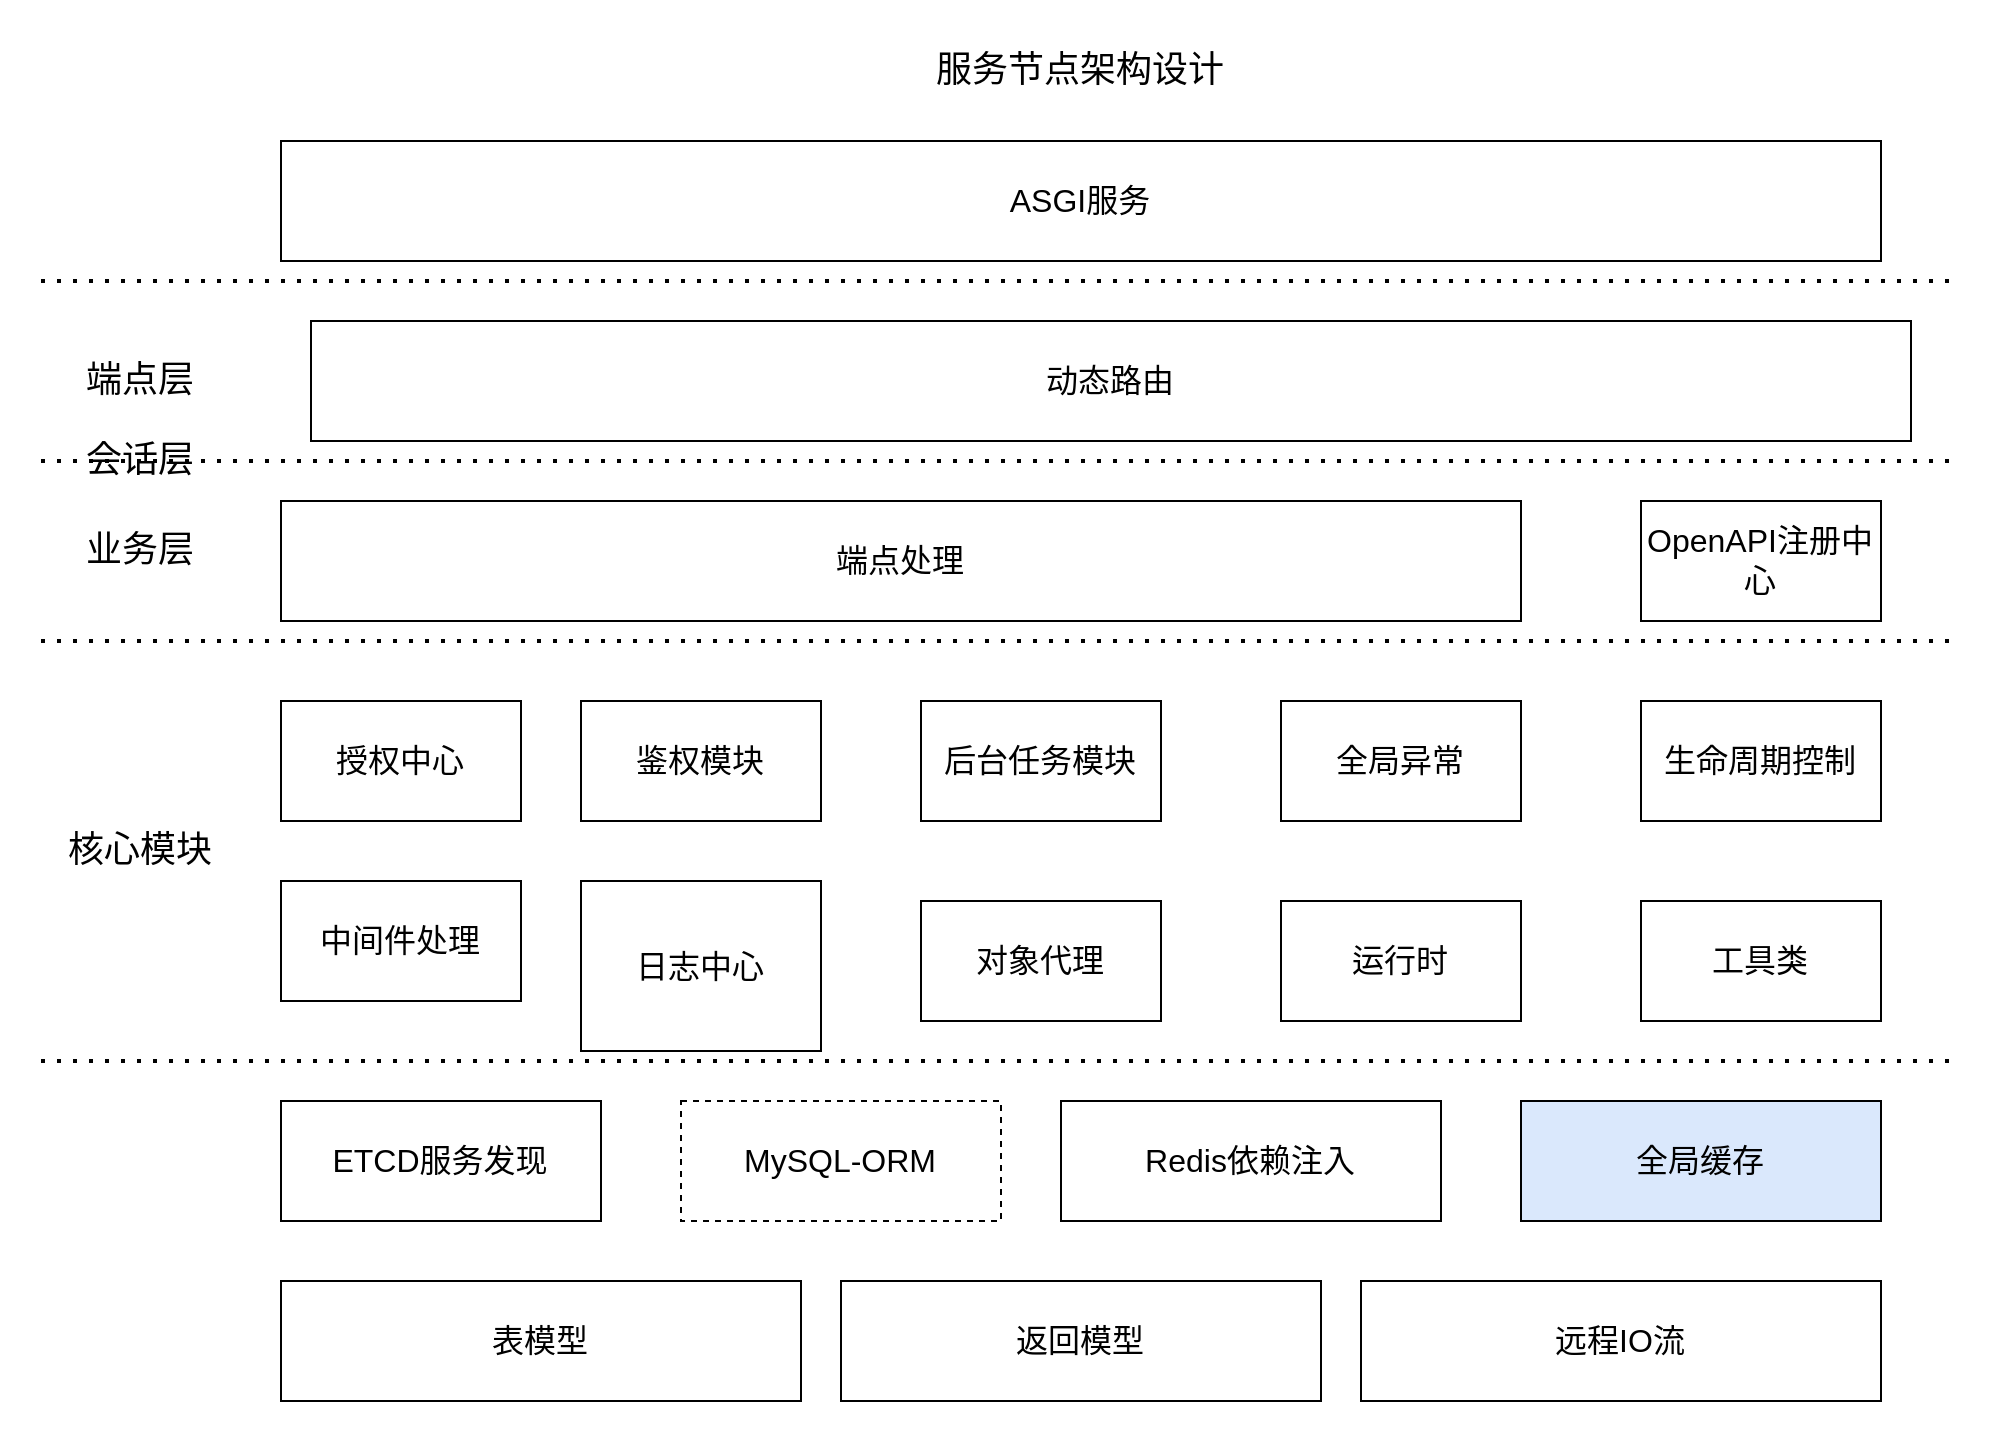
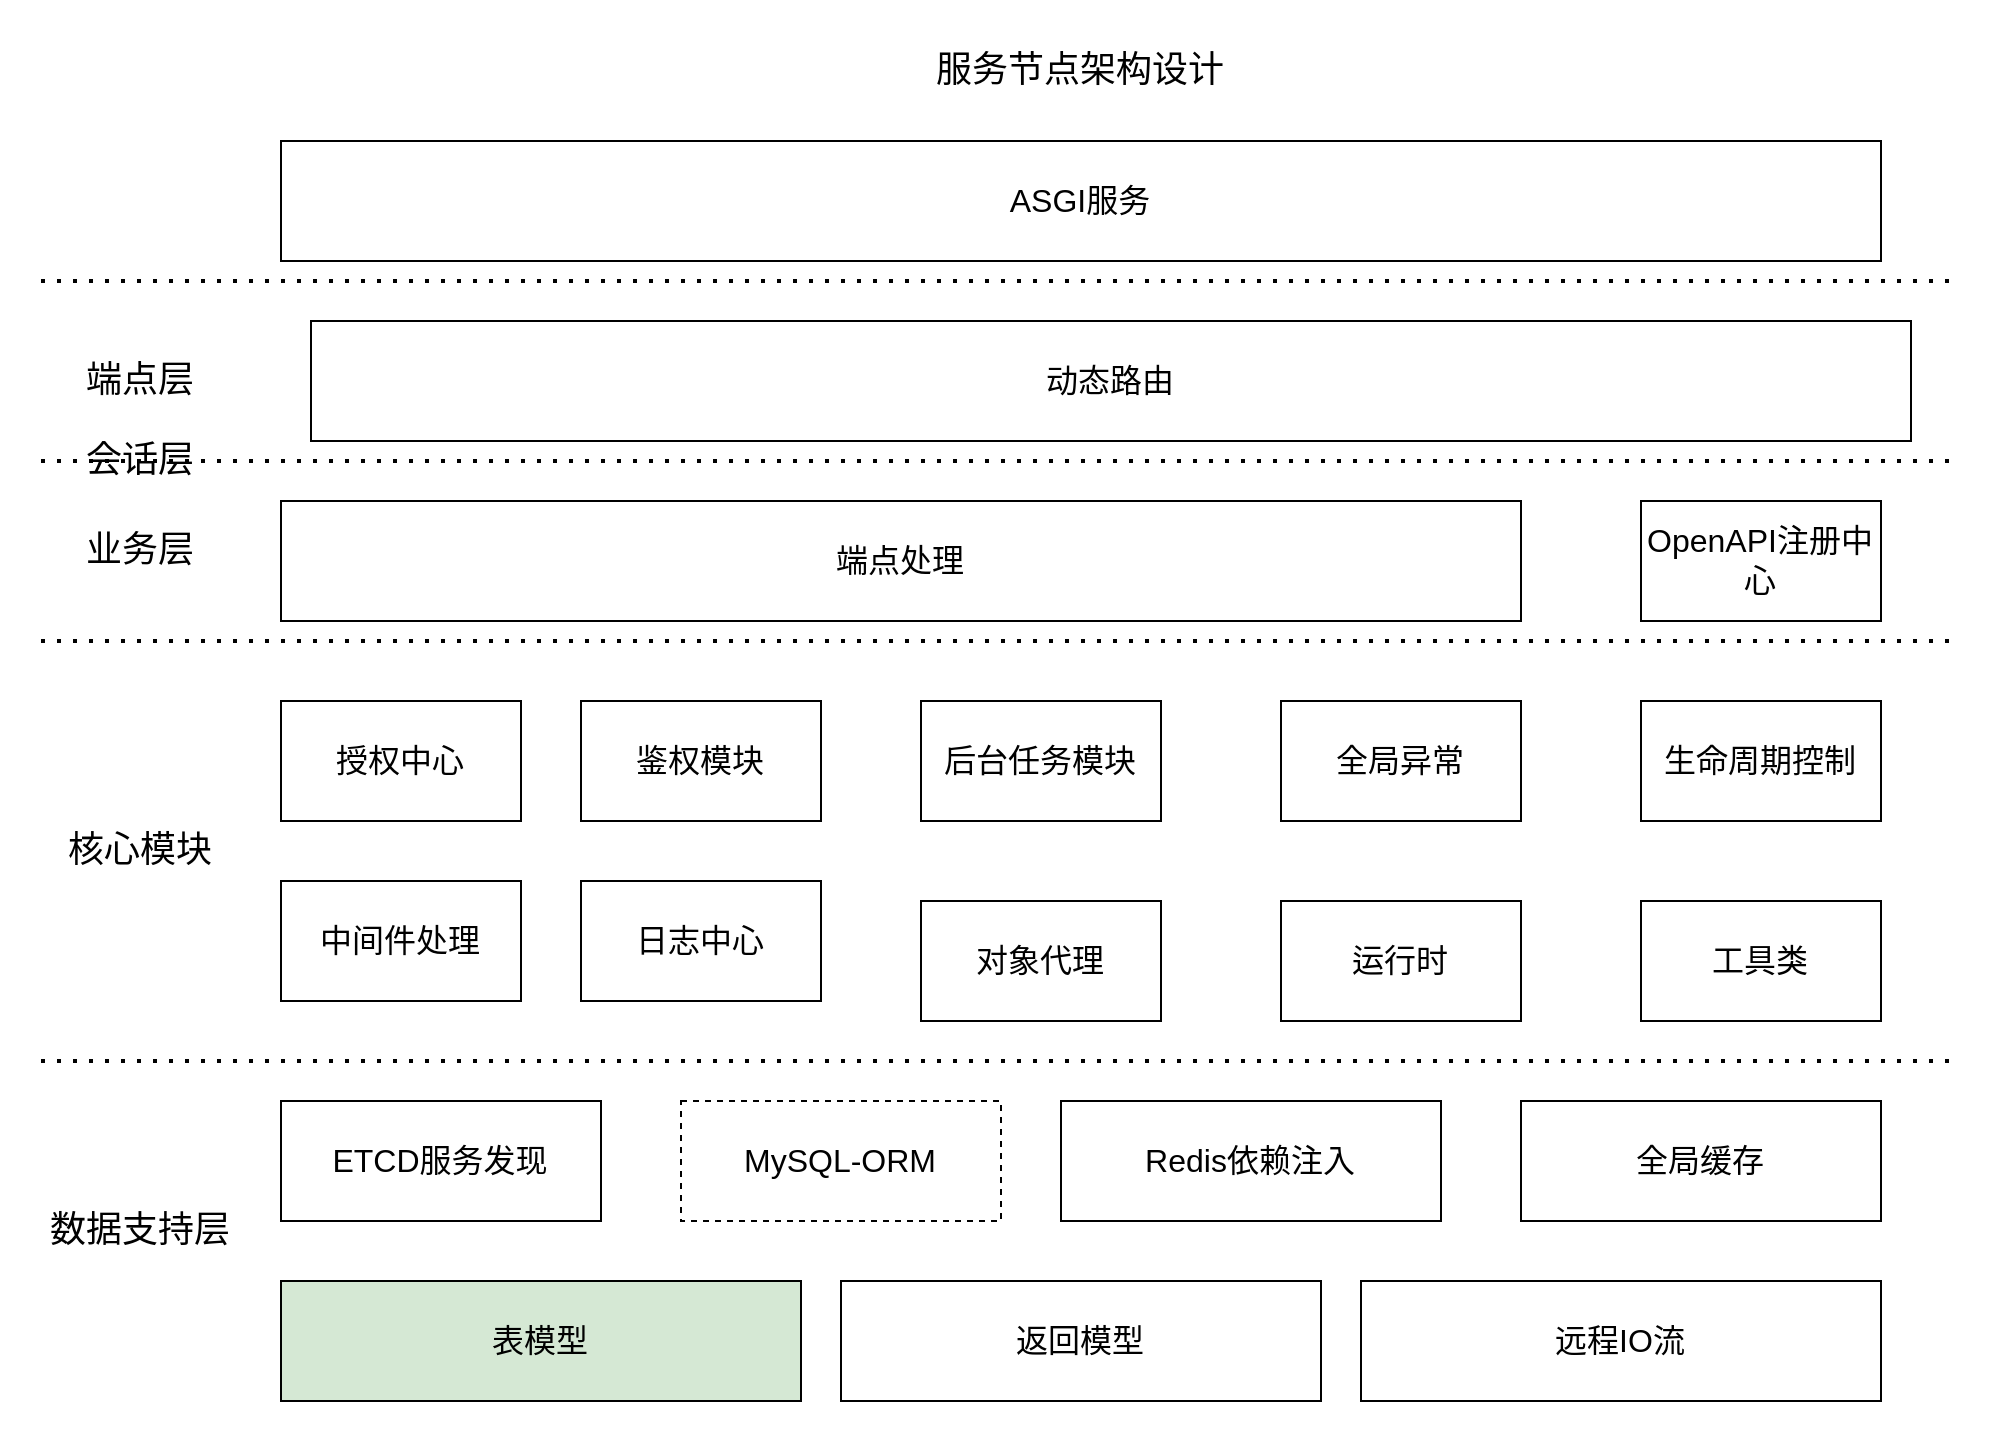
(701, 966) -> (701, 941)
(1701, 1161) -> (1701, 1161)
none -> (141, 1231)
(541, 1341) -> (541, 1341)
